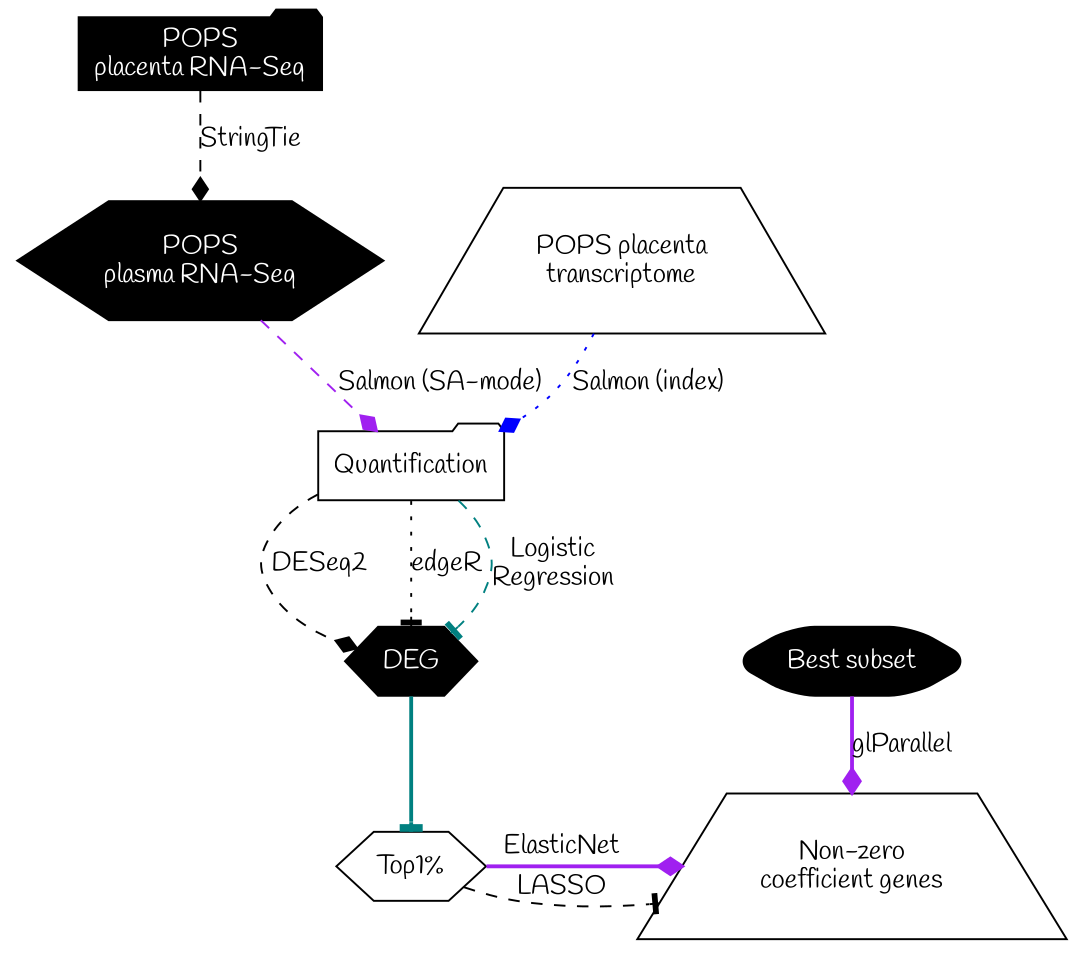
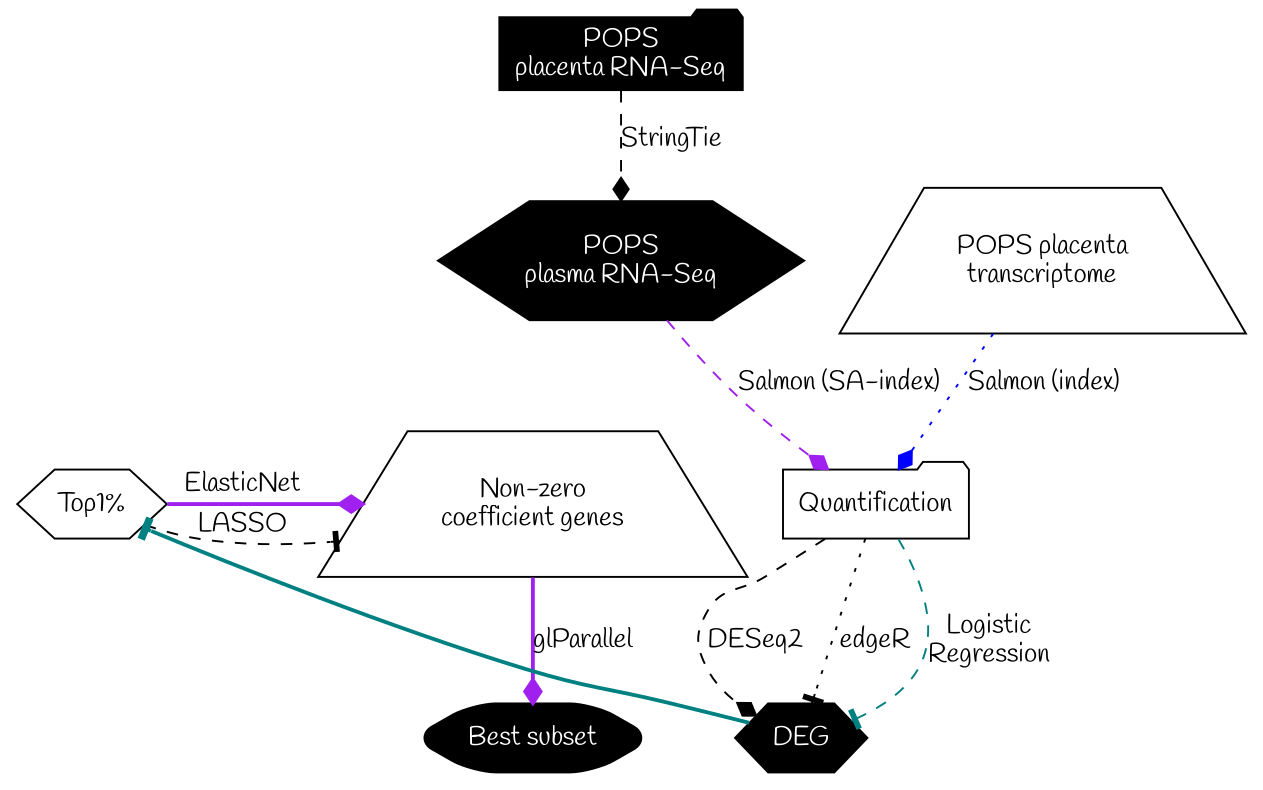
(440, 382) -> (840, 382)
(852, 733) -> (533, 628)
